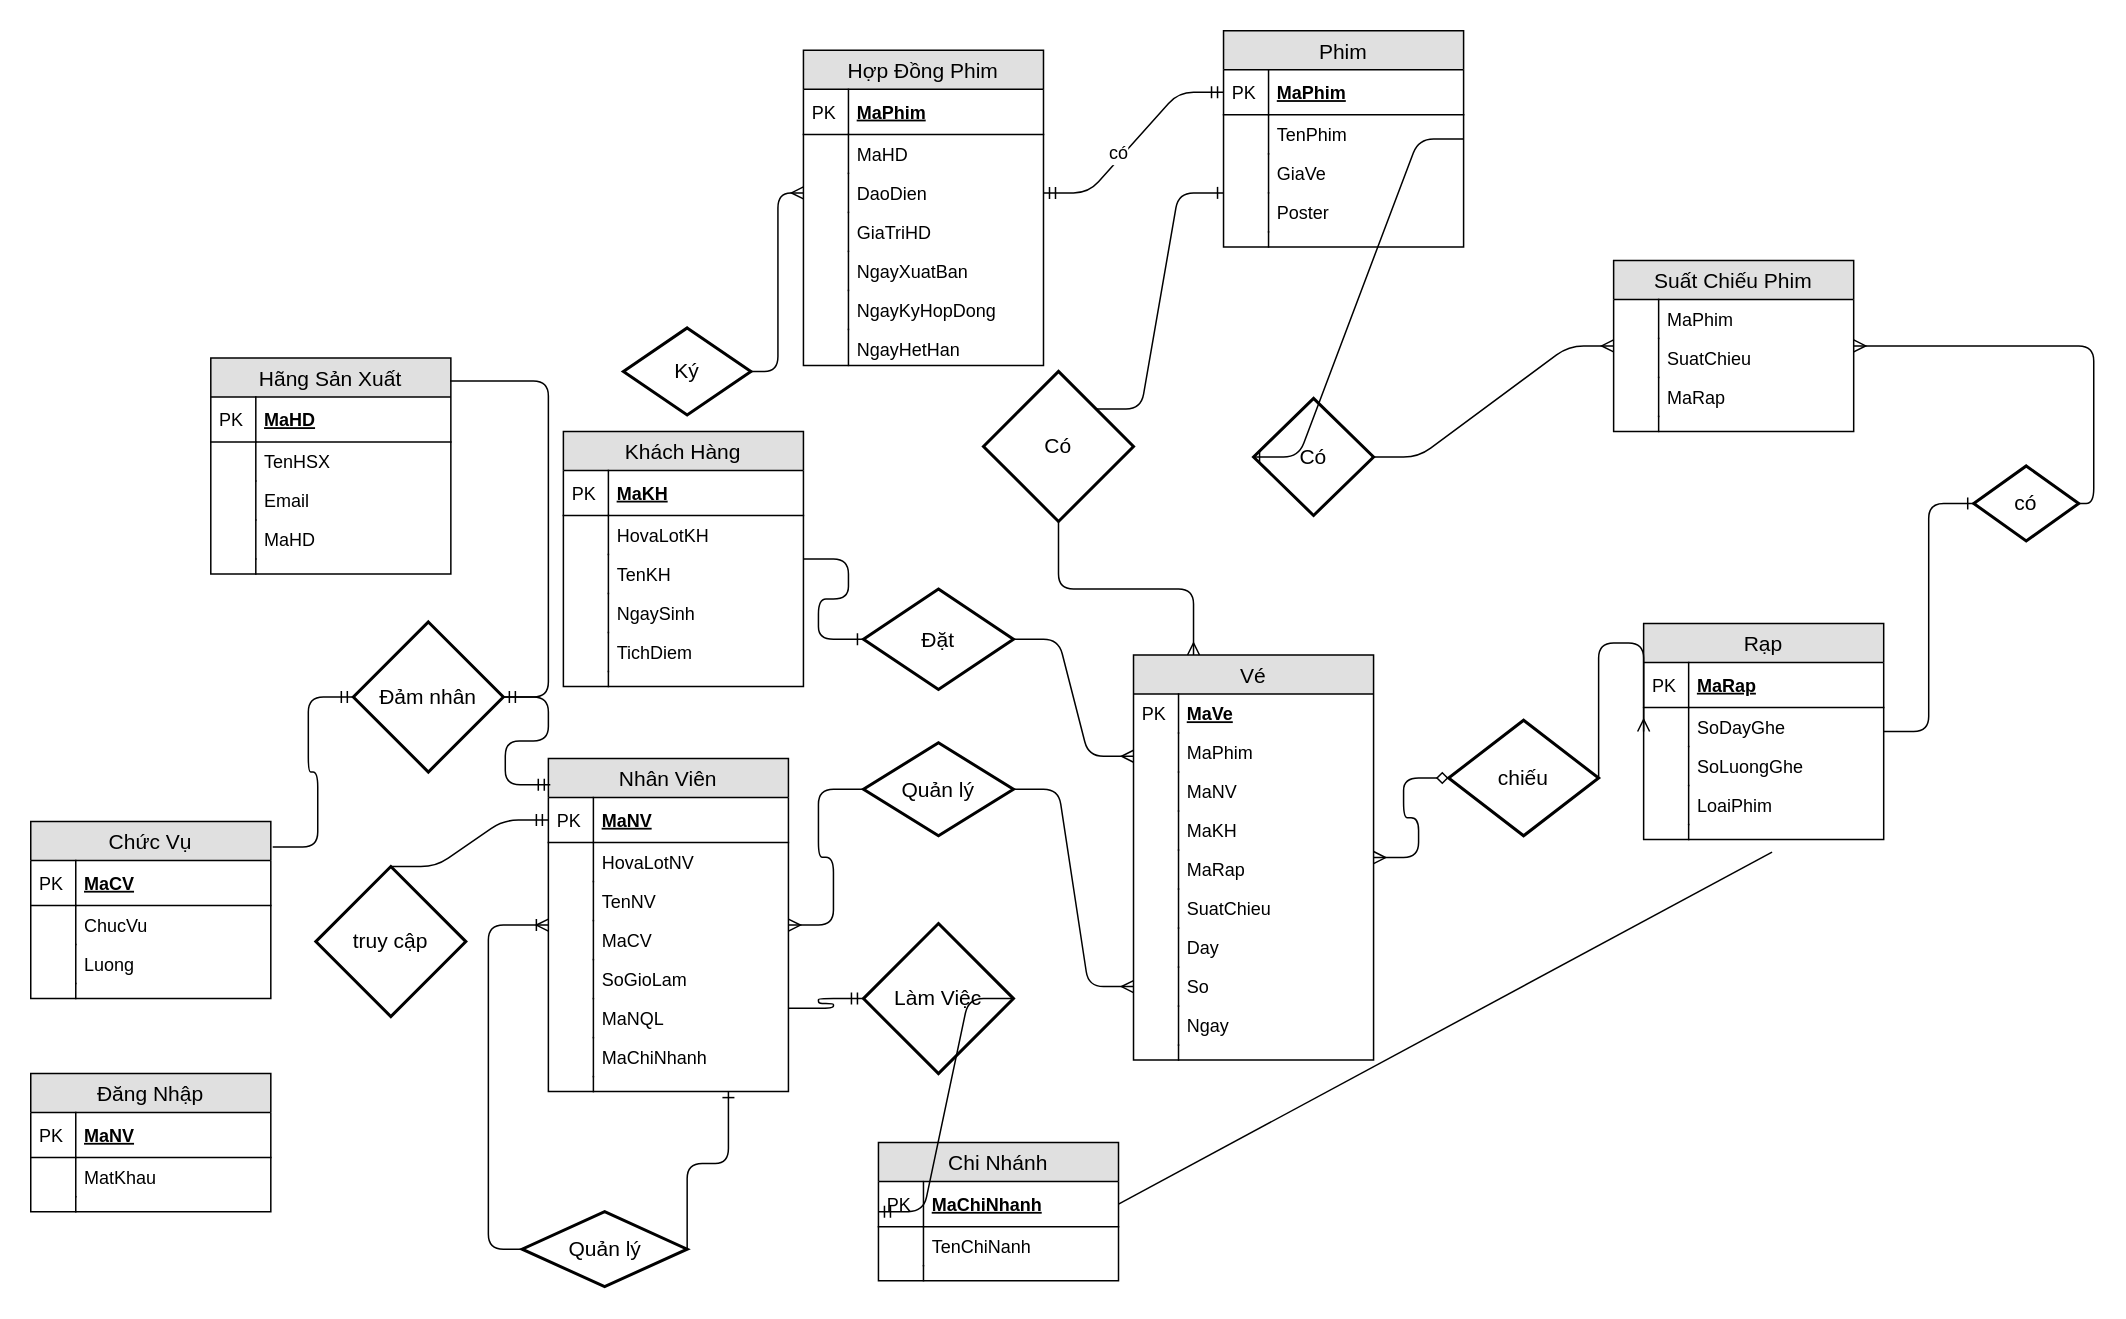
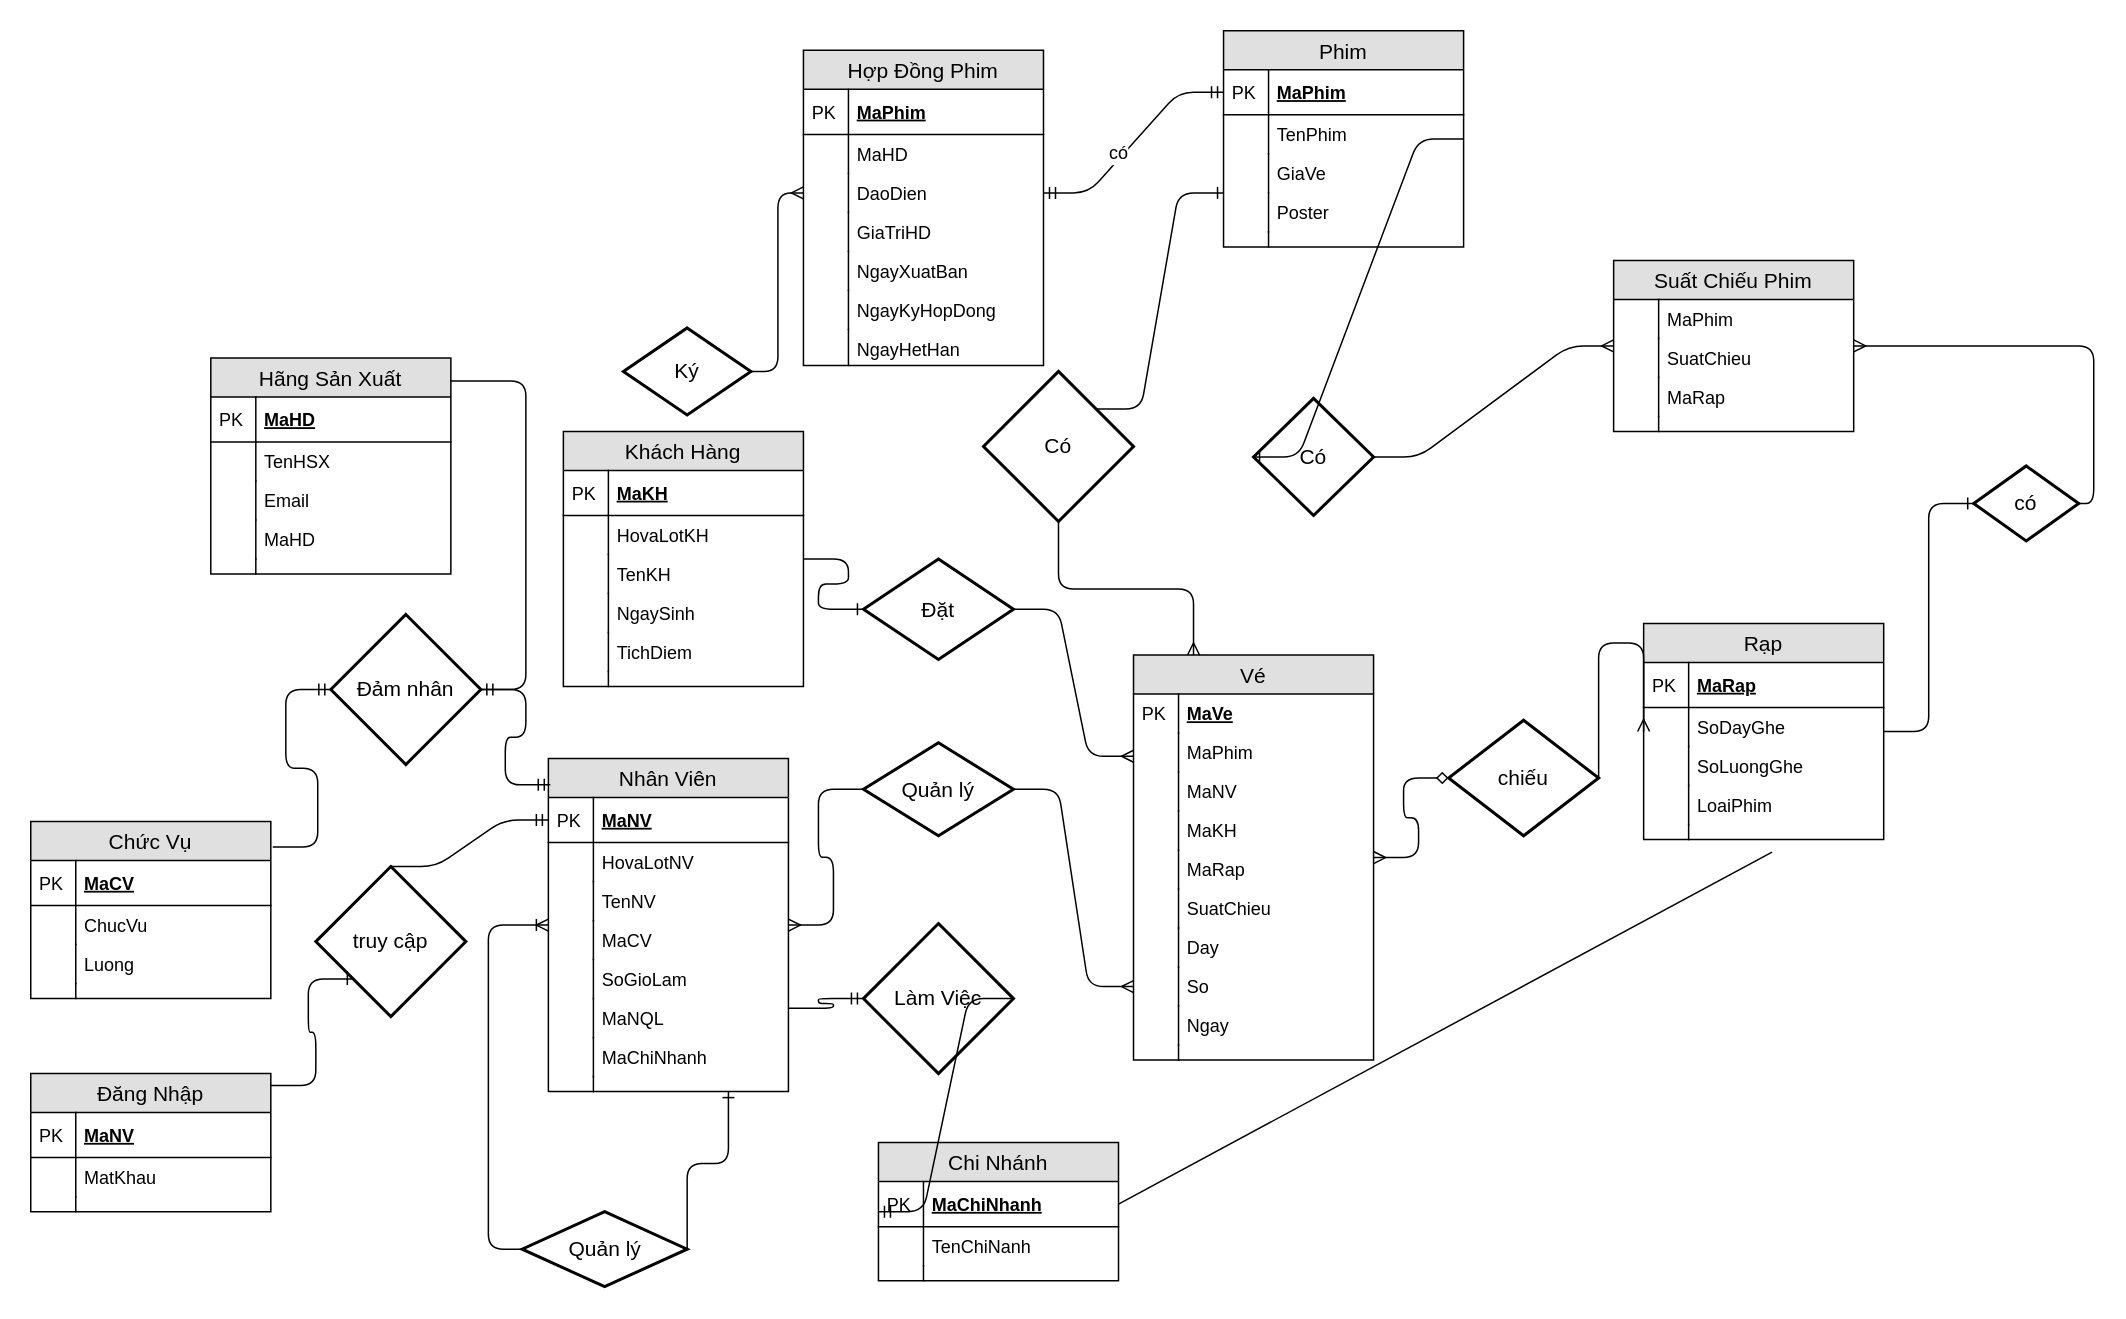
(938, 639) -> (938, 609)
(428, 697) -> (406, 689)
none -> (312, 1032)
